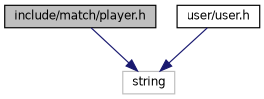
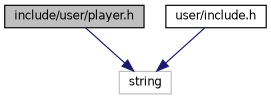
(80, 17) -> (74, 17)
(218, 17) -> (216, 17)
